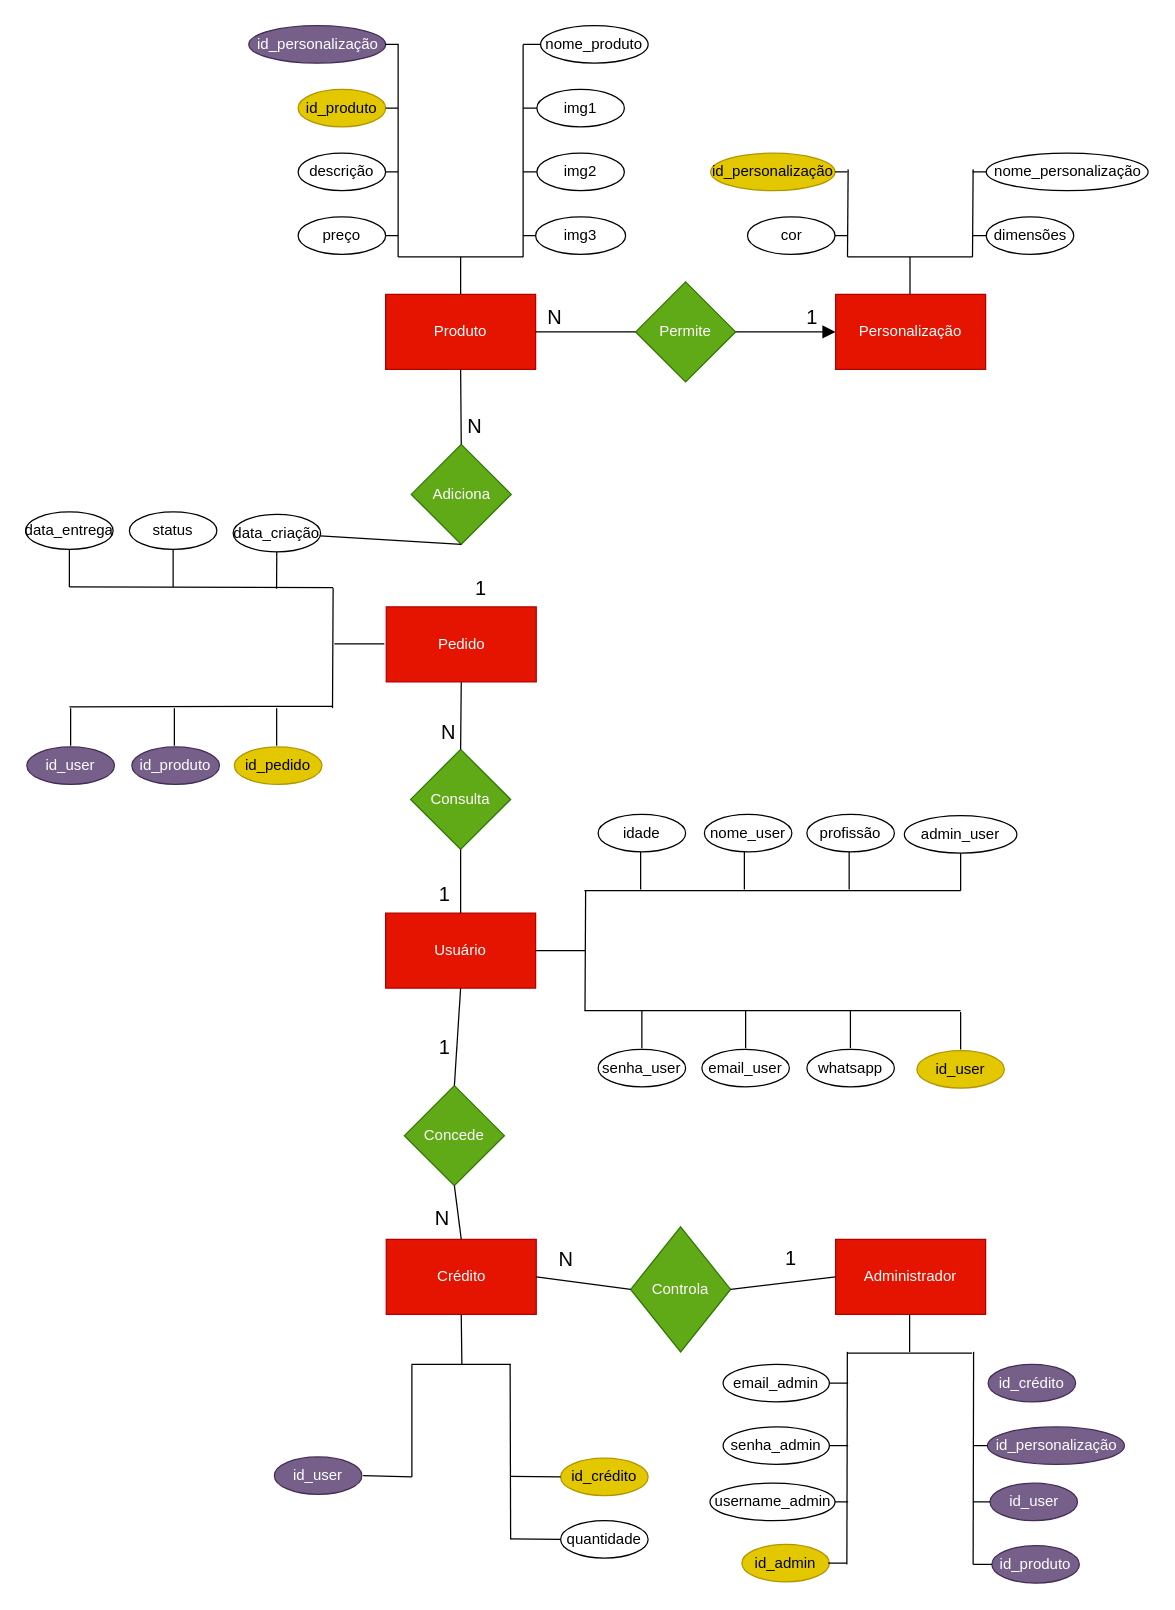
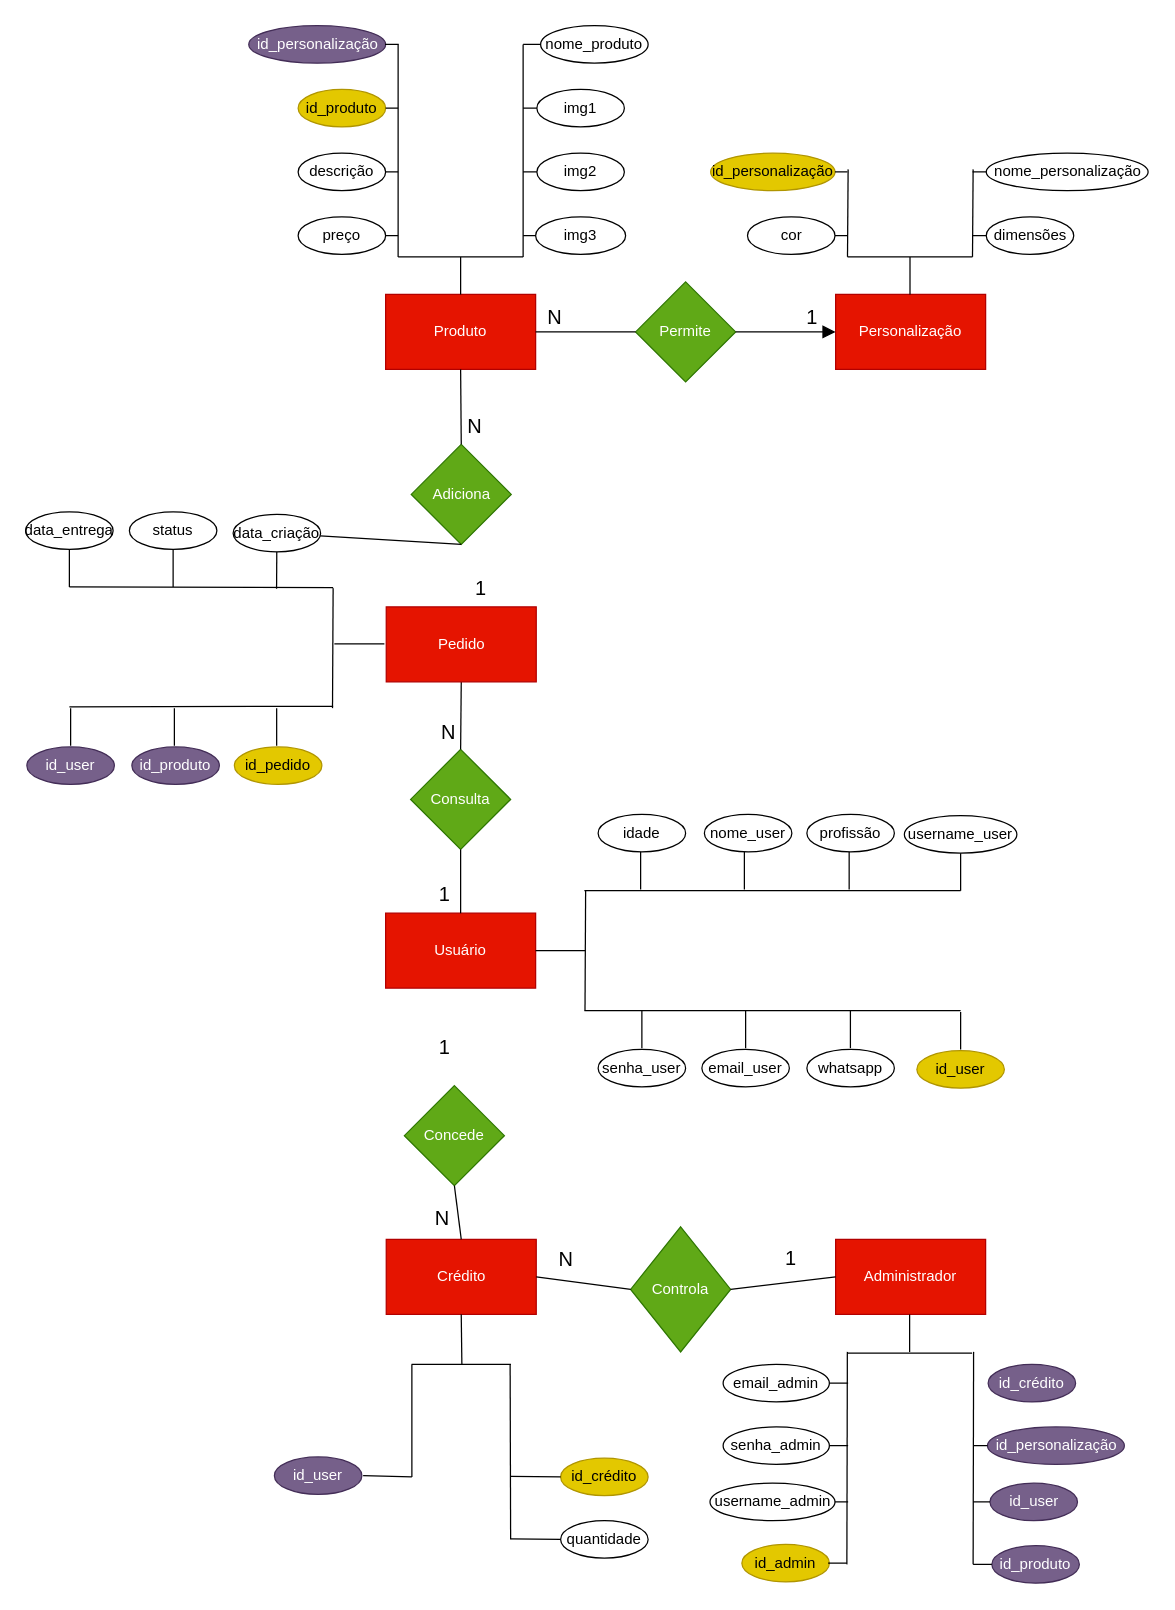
(961, 834) -> (961, 834)
(458, 1036) -> none
